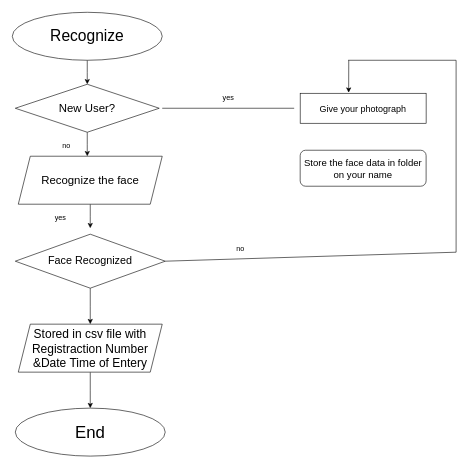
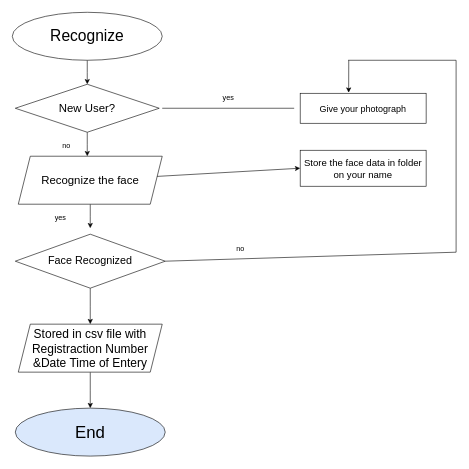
(363, 168) -> (363, 168)
none -> (172, 176)
(90, 432) -> (90, 432)
